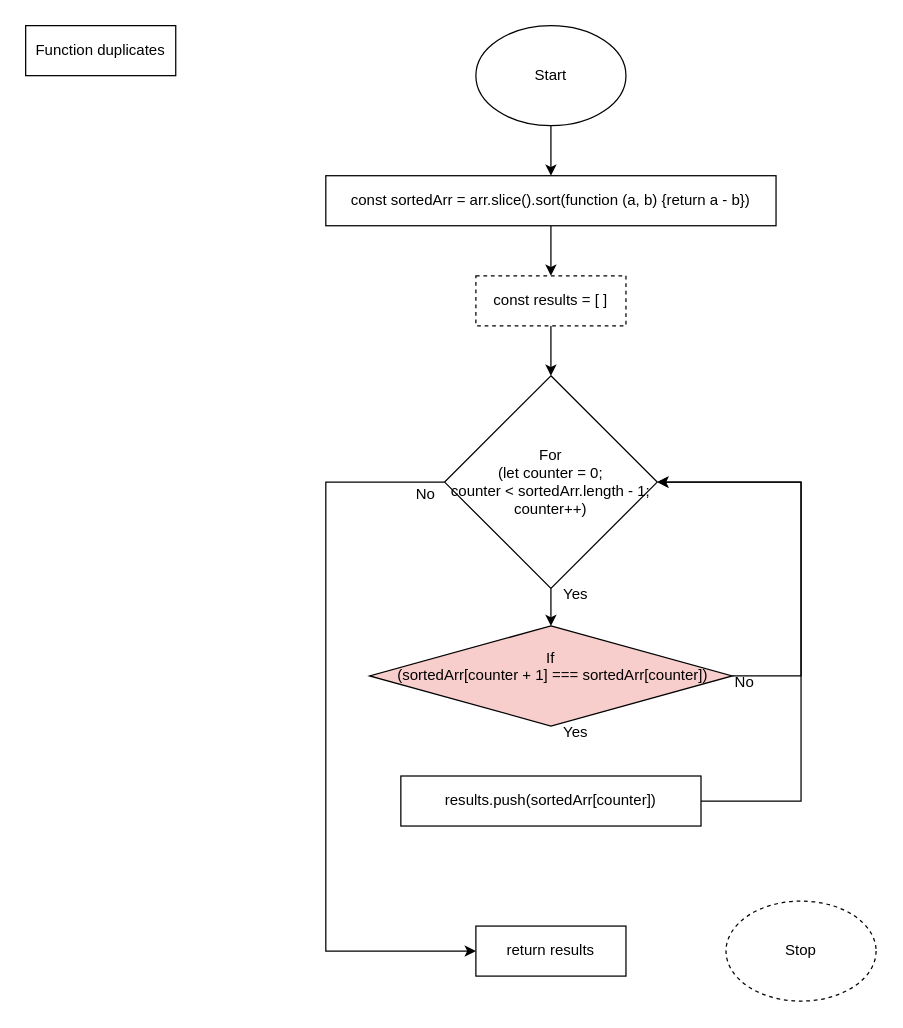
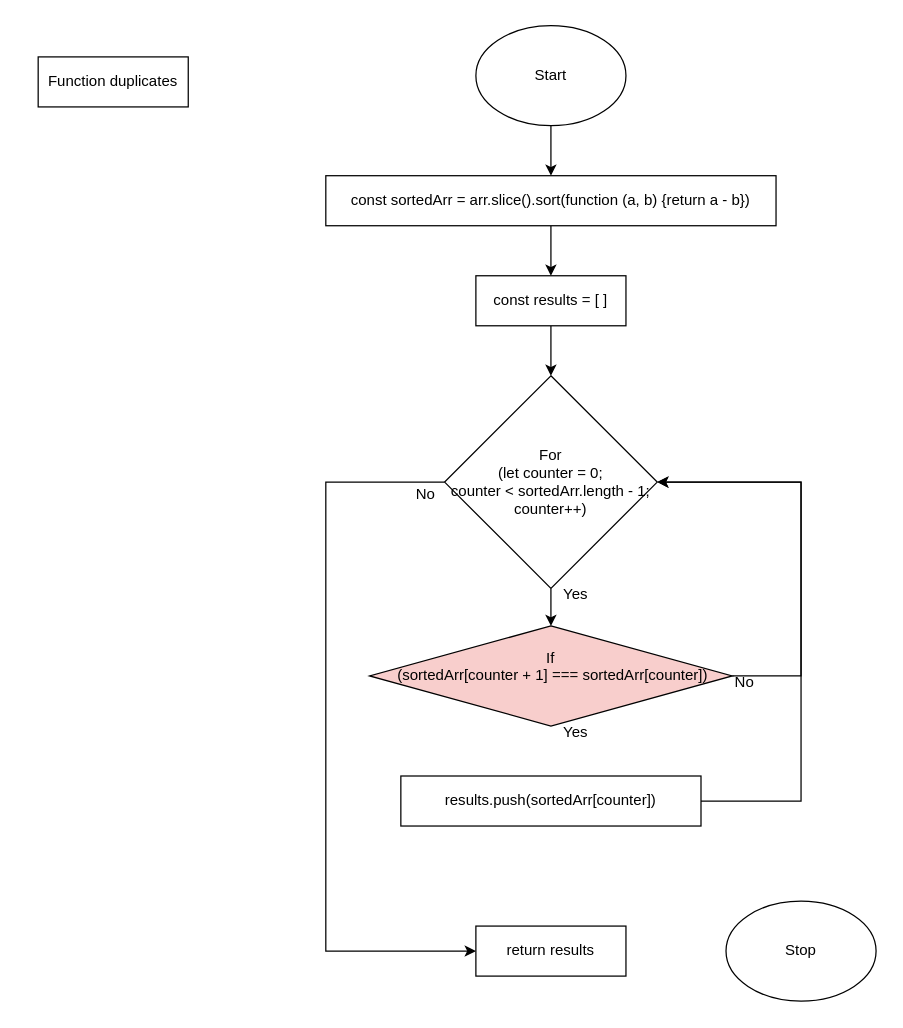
(101, 51) -> (113, 82)
(551, 301) -> (551, 301)
(801, 951) -> (801, 951)
